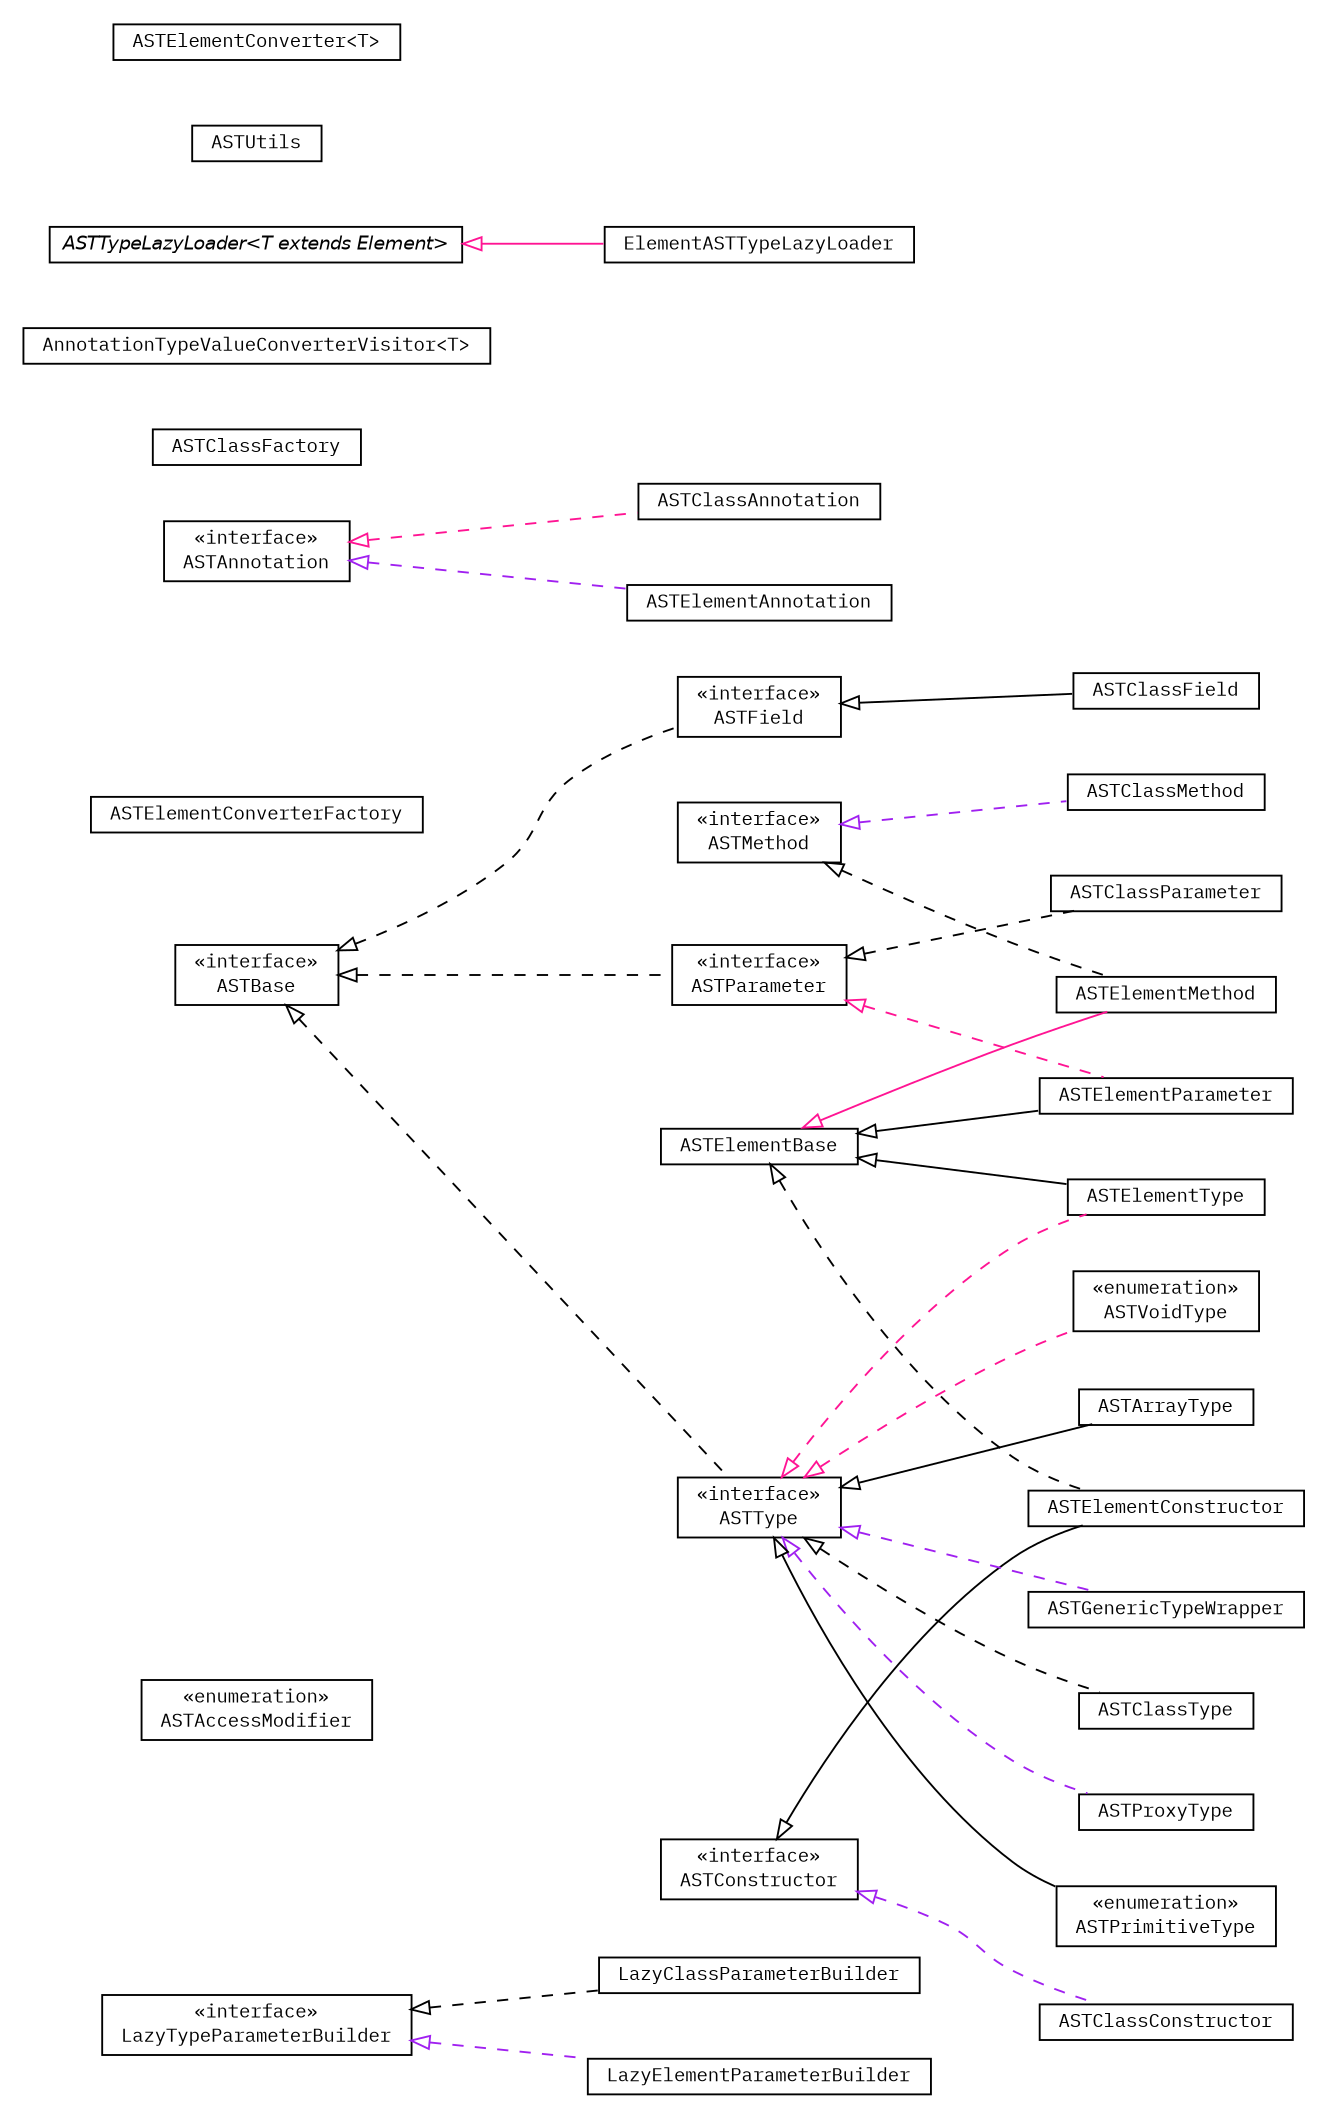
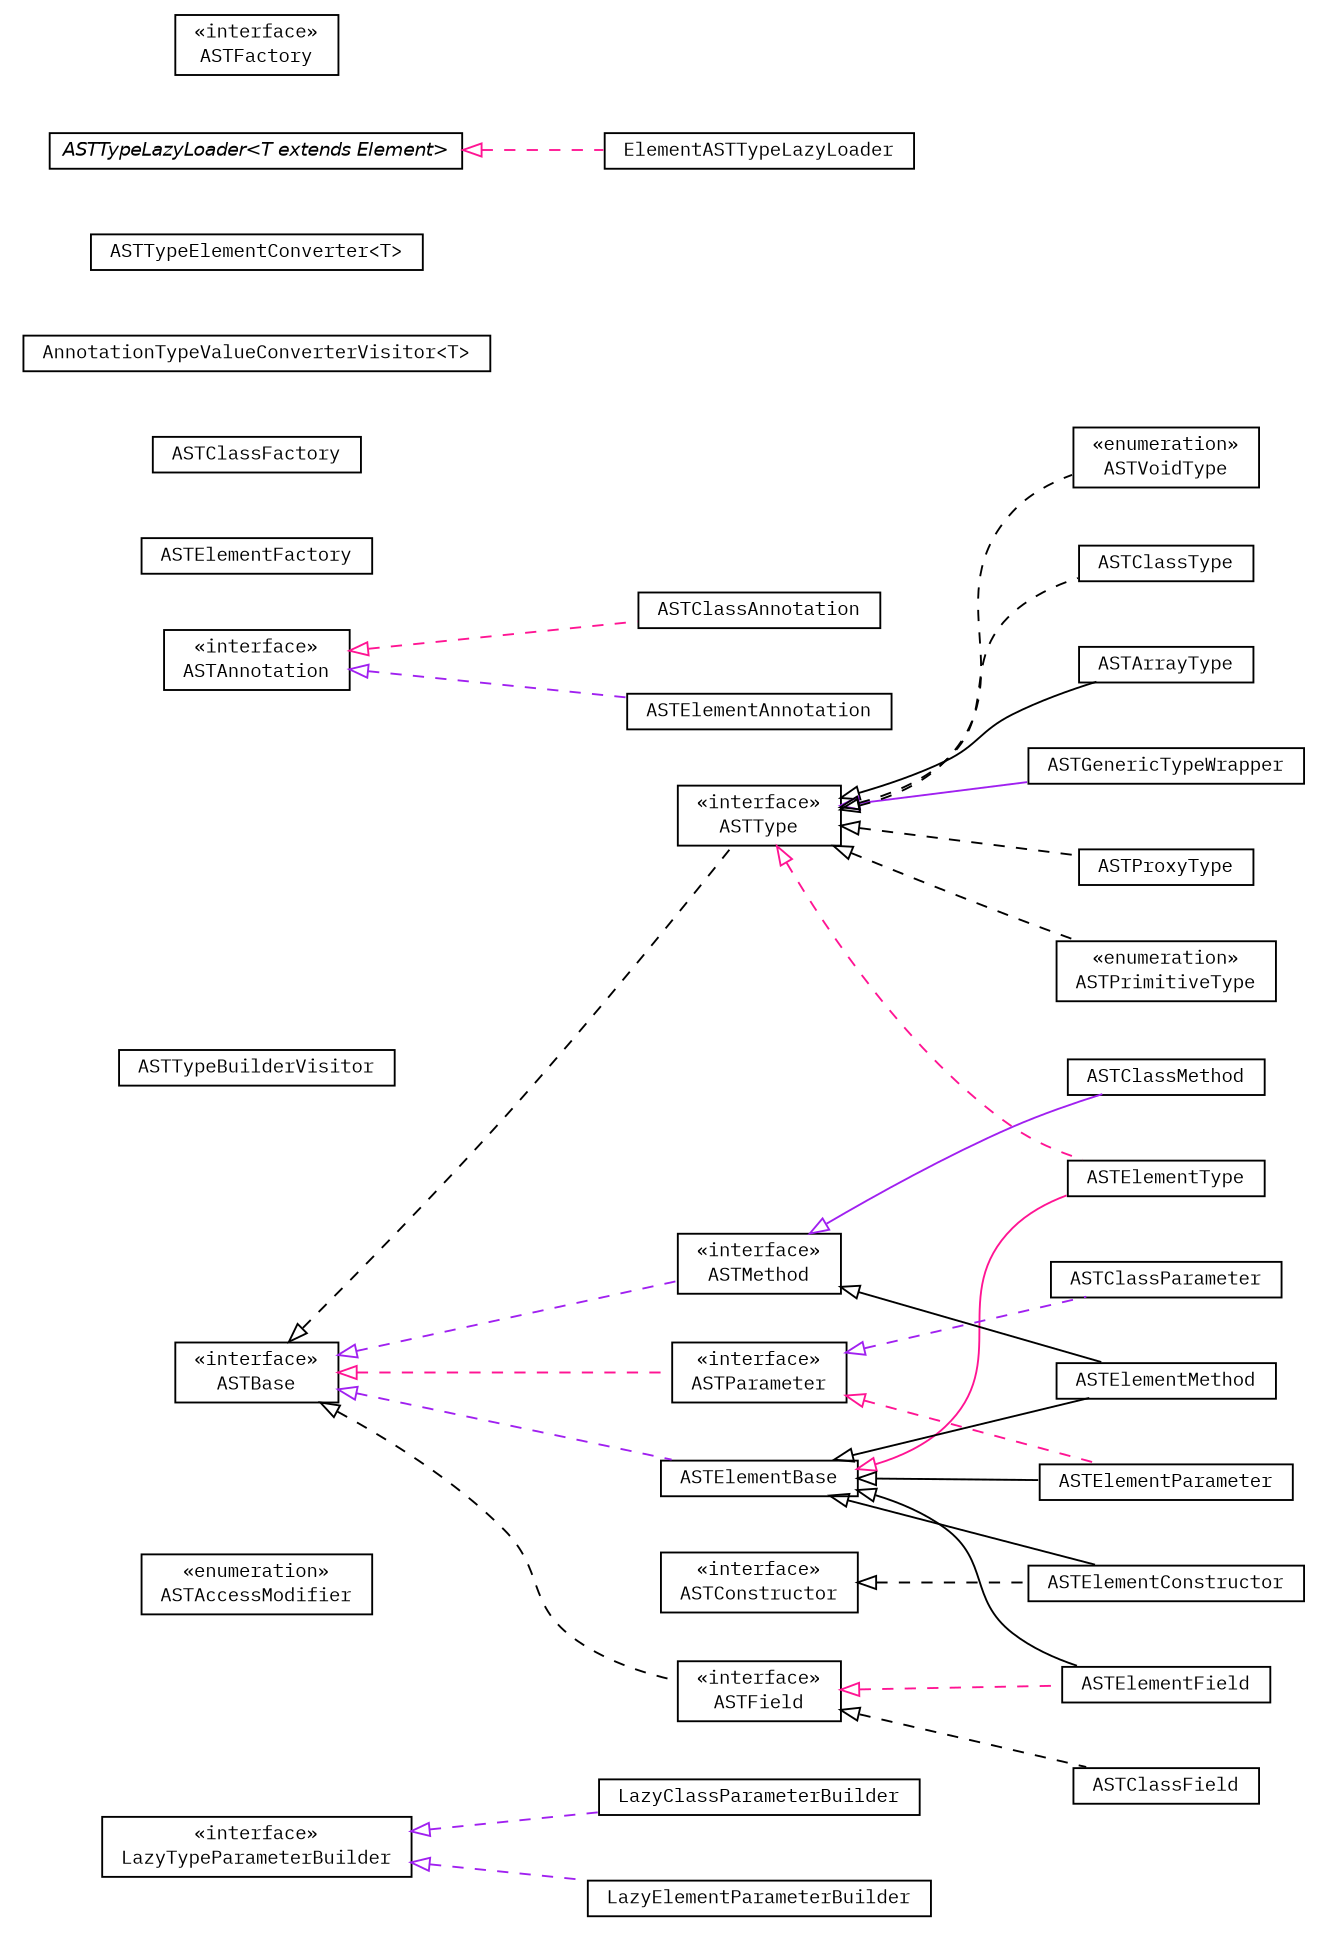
(256, 41) -> none
none -> (256, 45)
(256, 142) -> none
(543, 244) -> (543, 150)
none -> (256, 251)
none -> (256, 555)
(966, 698) -> (973, 1741)
(963, 812) -> (961, 1151)
(256, 814) -> none
(959, 922) -> (992, 1331)
(960, 934) -> (992, 1319)
(514, 975) -> (514, 1372)
(963, 1063) -> (989, 1422)
none -> (256, 1067)
(971, 1172) -> (979, 1345)
none -> (517, 1316)
(907, 1360) -> (971, 1532)
(955, 1385) -> (979, 629)
none -> (514, 1426)
(976, 1562) -> (943, 793)
(912, 1649) -> (952, 1582)
none -> (1165, 1684)
(925, 1694) -> (969, 842)
(896, 1741) -> (964, 898)
(514, 1999) -> (514, 1821)
(1165, 2021) -> none
